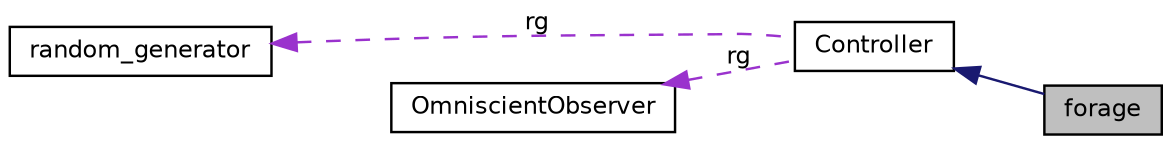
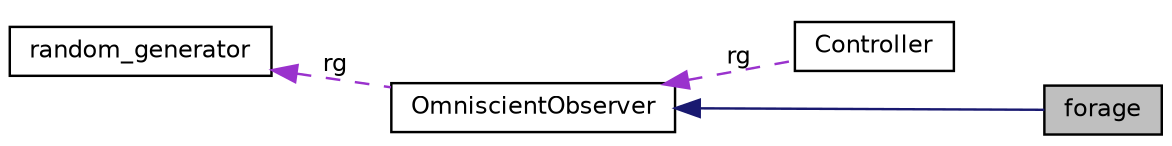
(546, 36) -> (344, 80)
(1011, 85) -> (872, 109)
